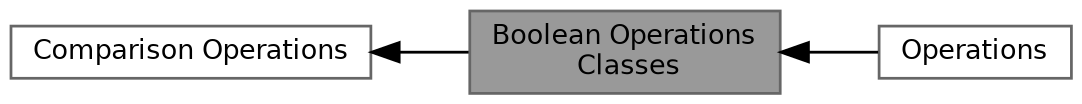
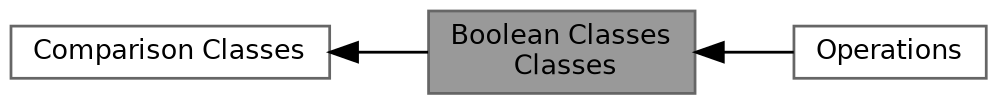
(191, 52) -> (170, 52)
(625, 52) -> (562, 52)
